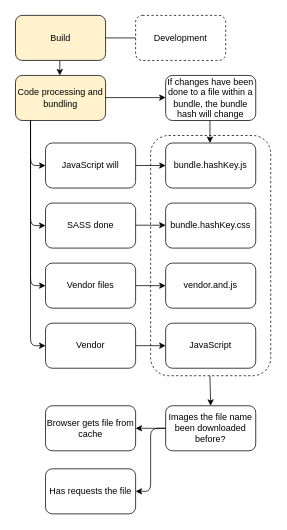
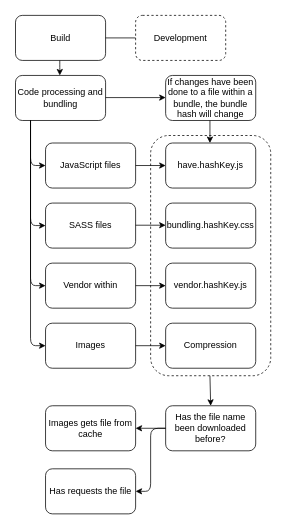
(60, 38) -> (60, 38)
(60, 98) -> (60, 98)
(90, 165) -> (90, 165)
(210, 165) -> (210, 165)
(90, 225) -> (90, 225)
(210, 225) -> (210, 225)
(90, 285) -> (90, 285)
(210, 285) -> (210, 285)
(90, 345) -> (90, 345)
(210, 345) -> (210, 345)
(90, 428) -> (90, 428)
(210, 428) -> (210, 428)
